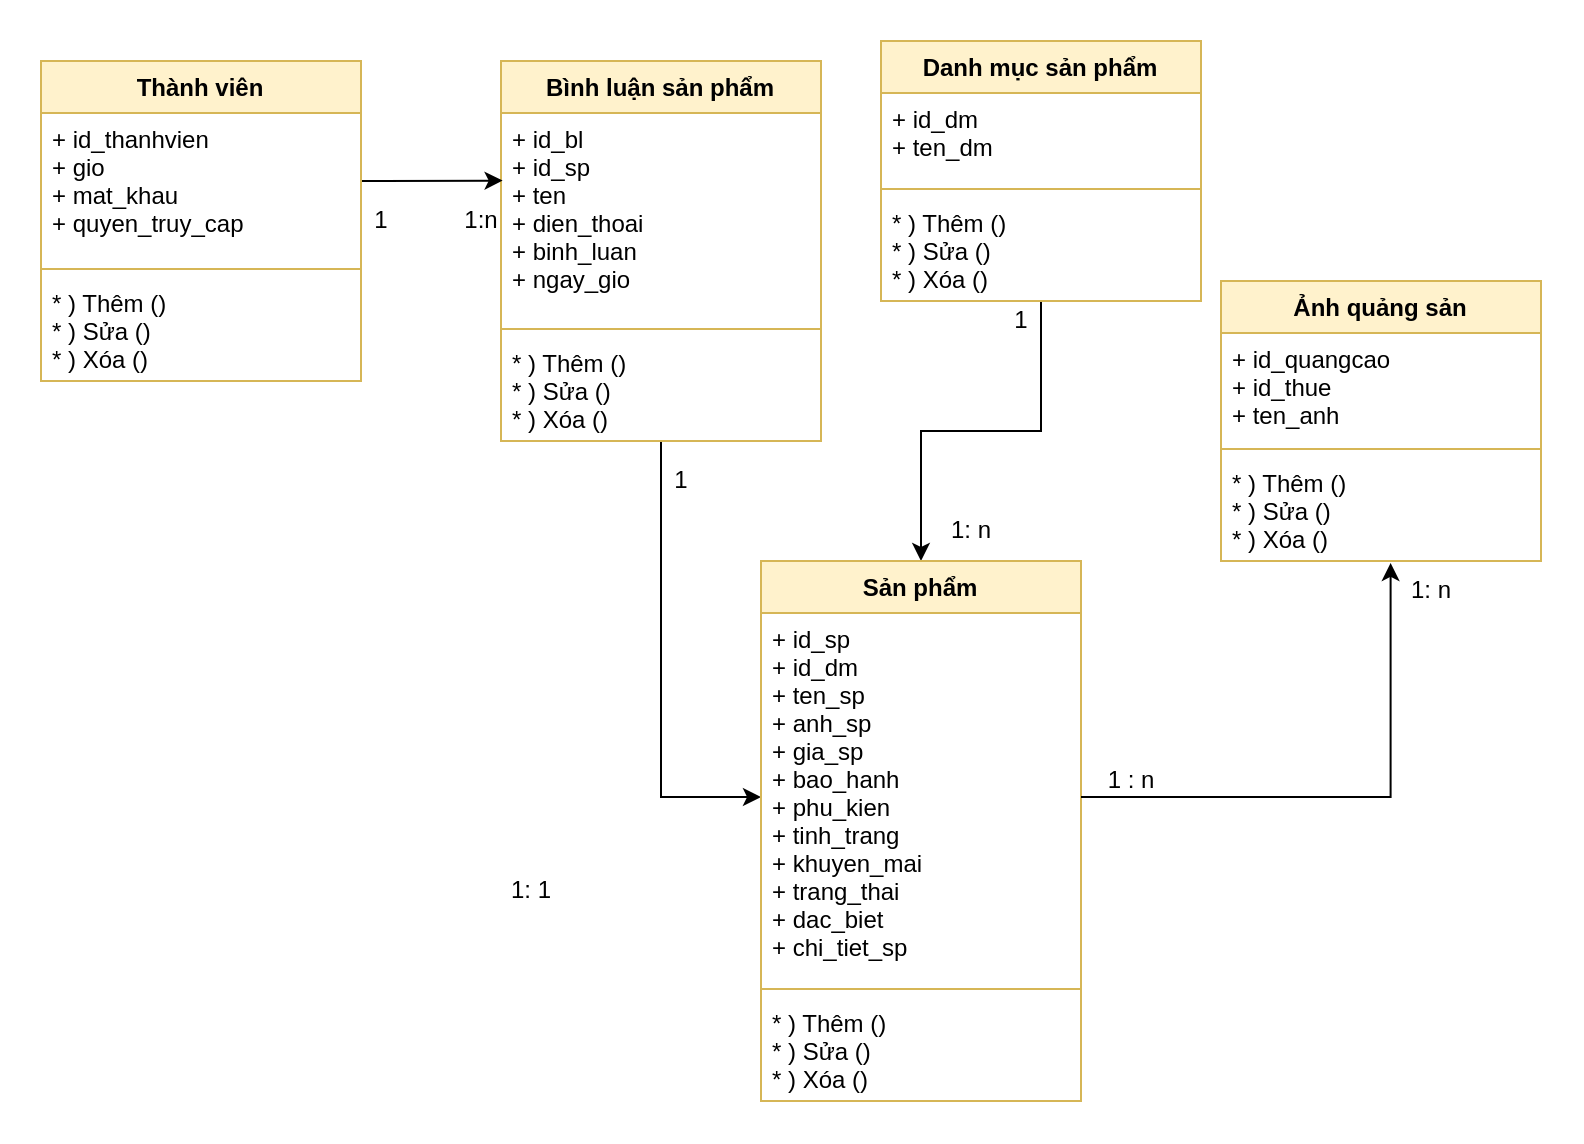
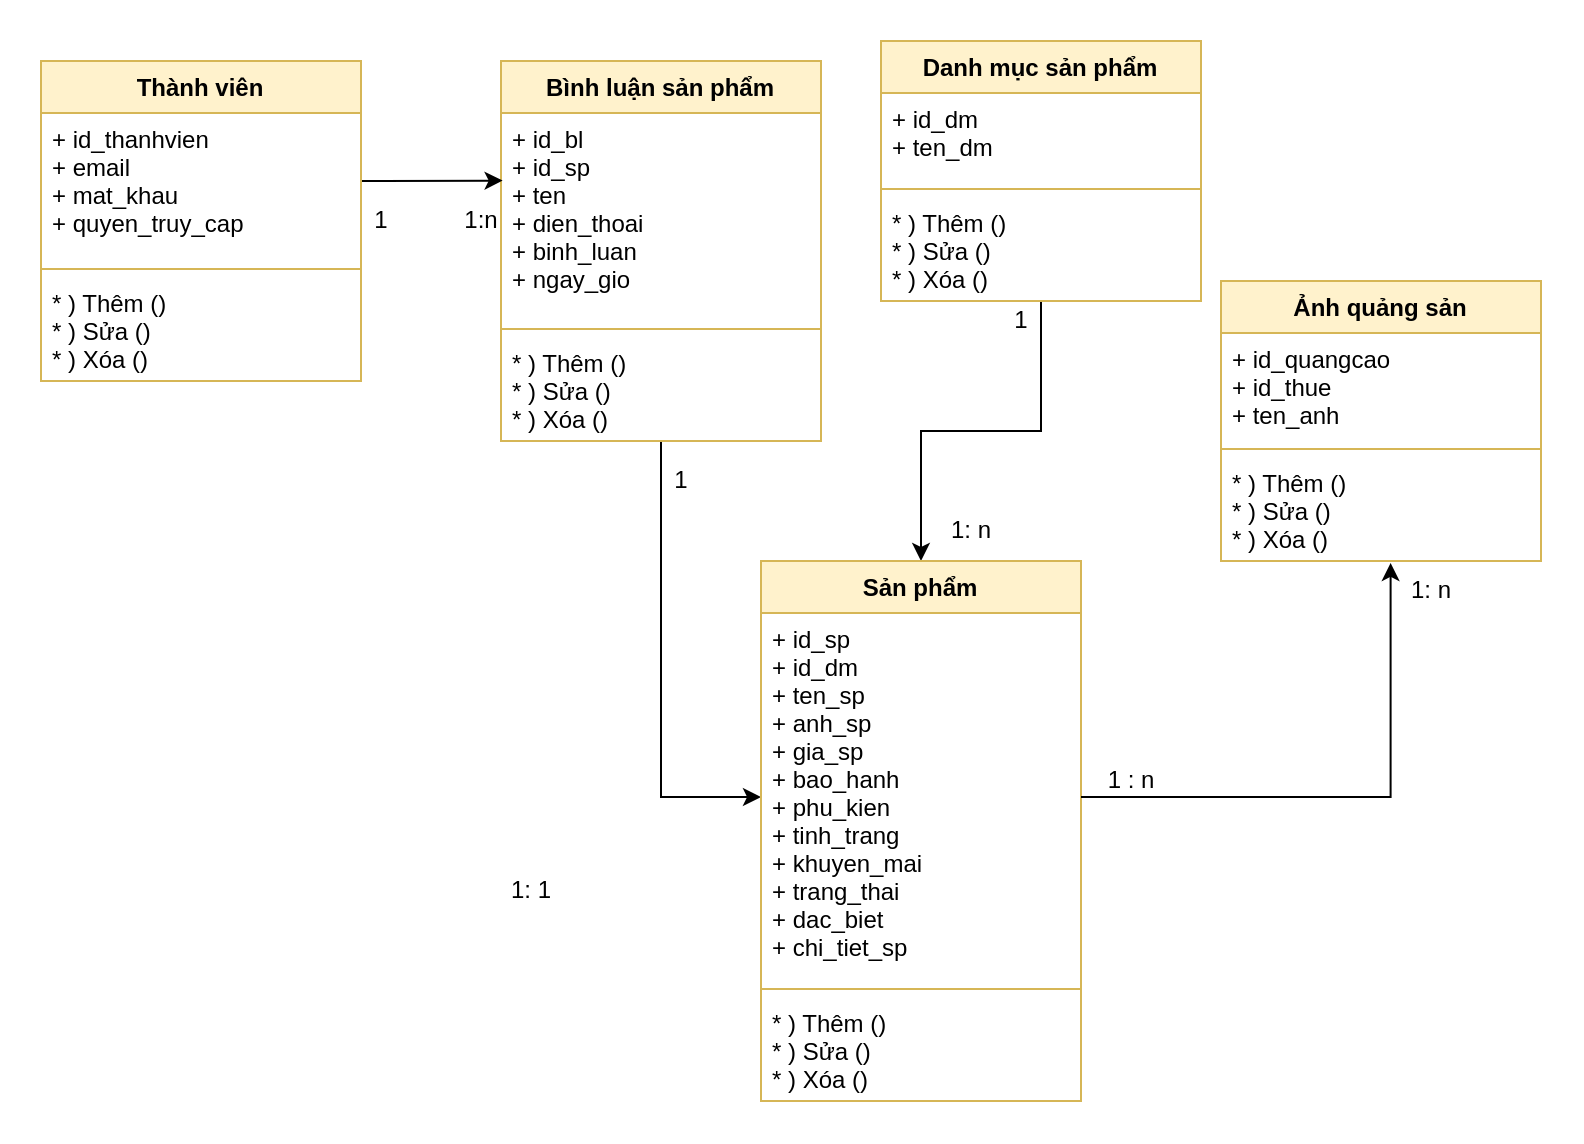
(137, 140) -> (137, 140)
